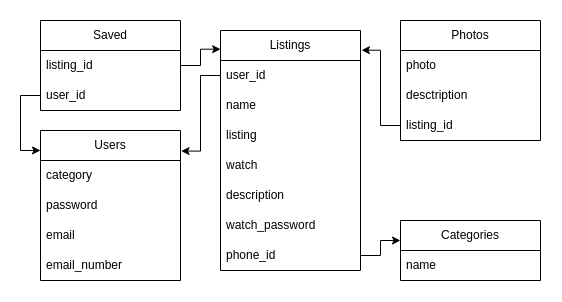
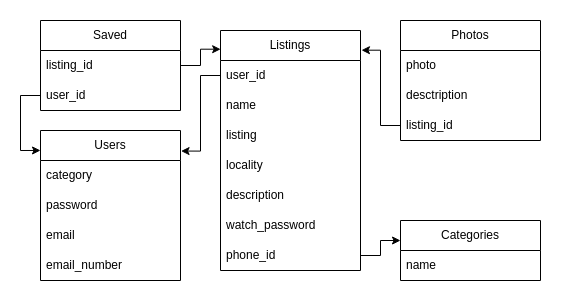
(243, 166) -> (249, 166)
